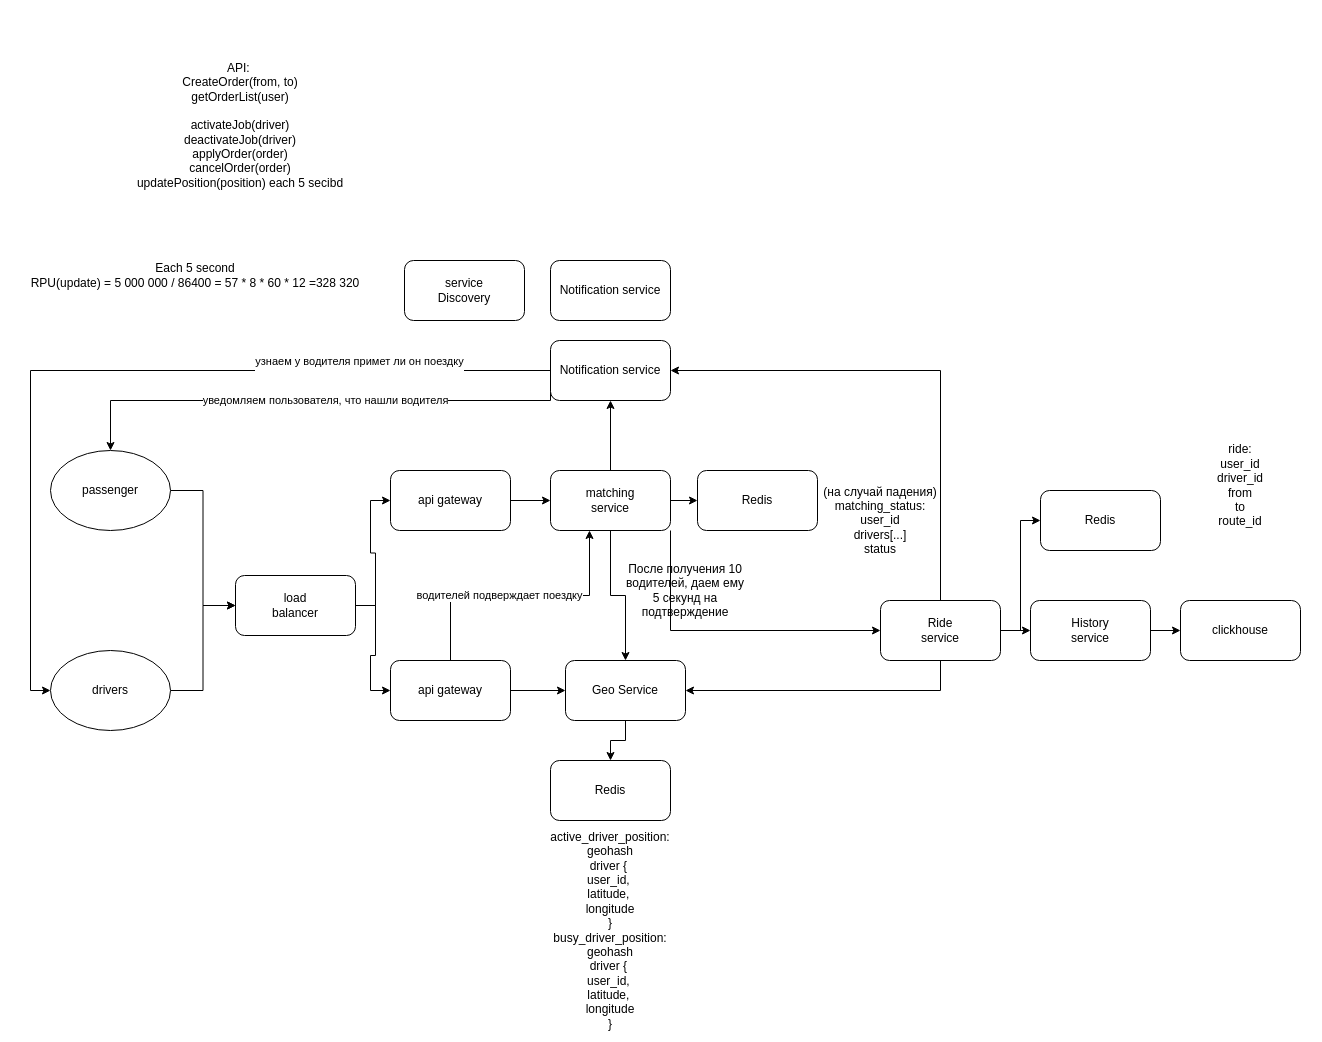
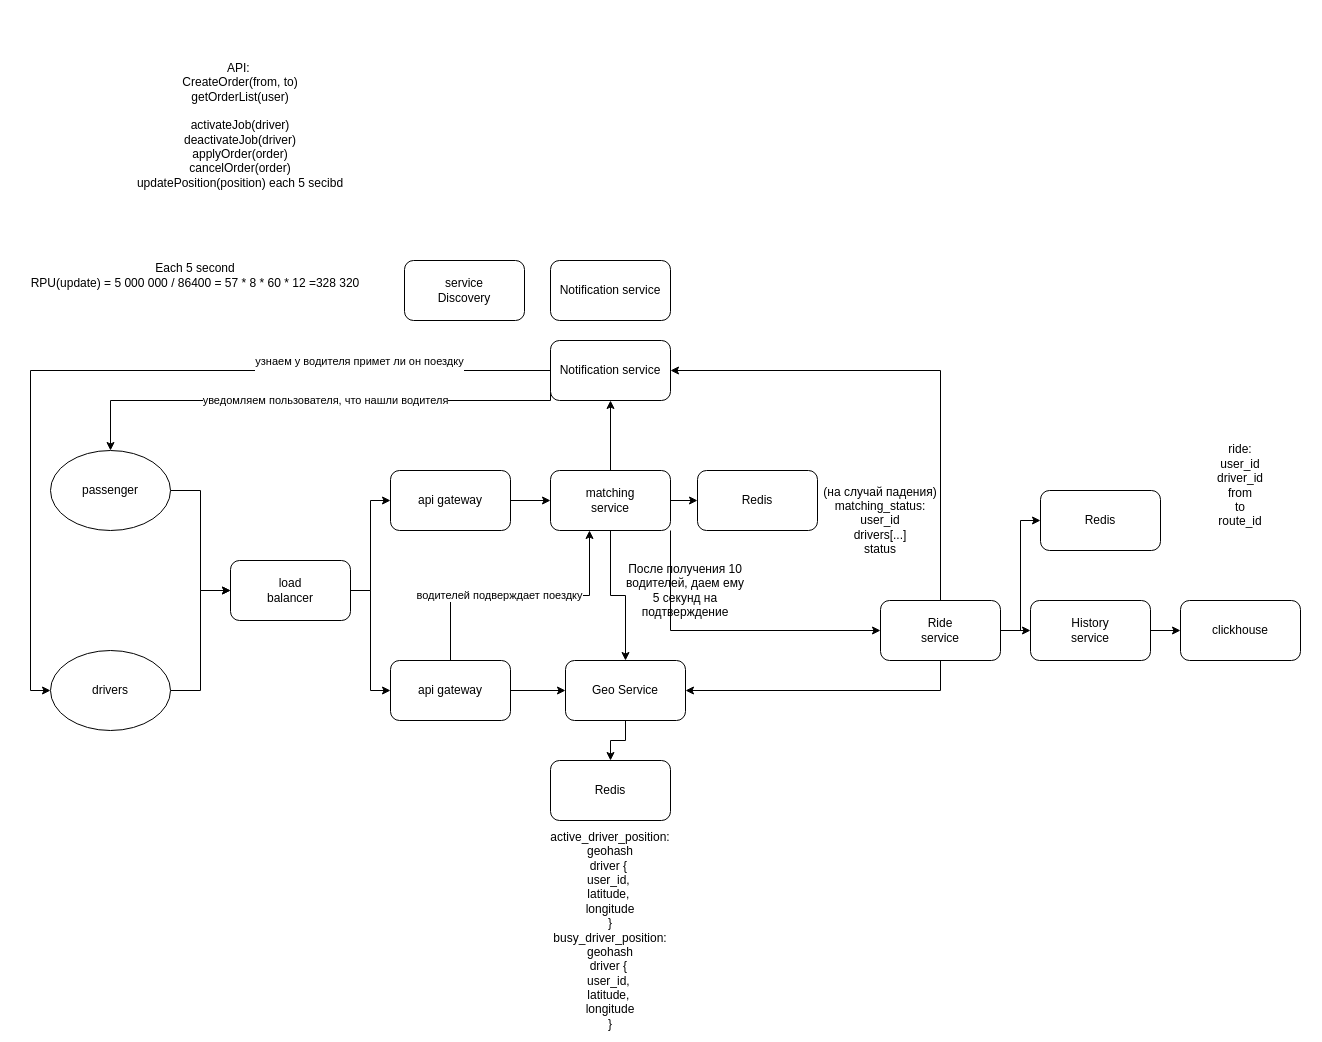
(296, 606) -> (291, 591)
